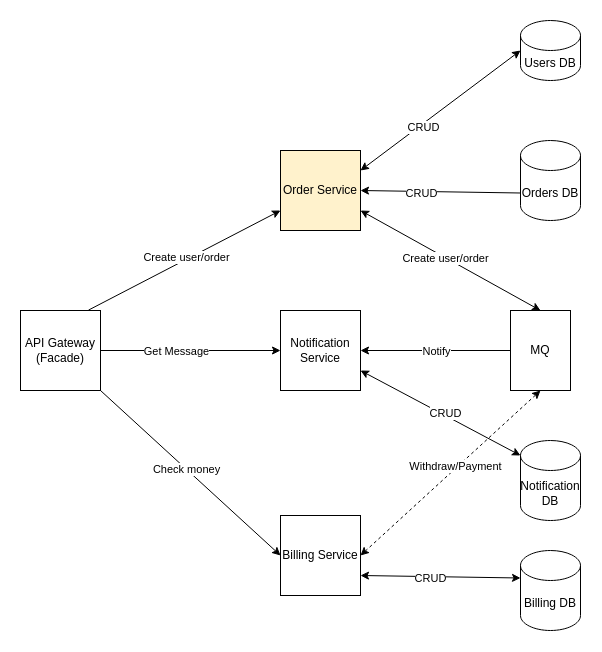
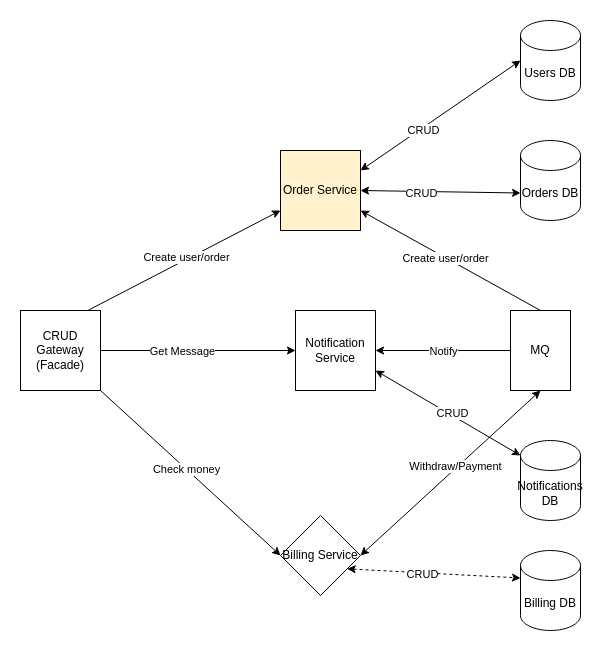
(551, 51) -> (551, 61)
(514, 193) -> (512, 193)
(533, 306) -> (536, 308)
(61, 351) -> (61, 351)
(321, 351) -> (336, 351)
(551, 494) -> (551, 494)
(408, 512) -> (408, 512)
(321, 556) -> (321, 556)
(438, 577) -> (432, 573)
